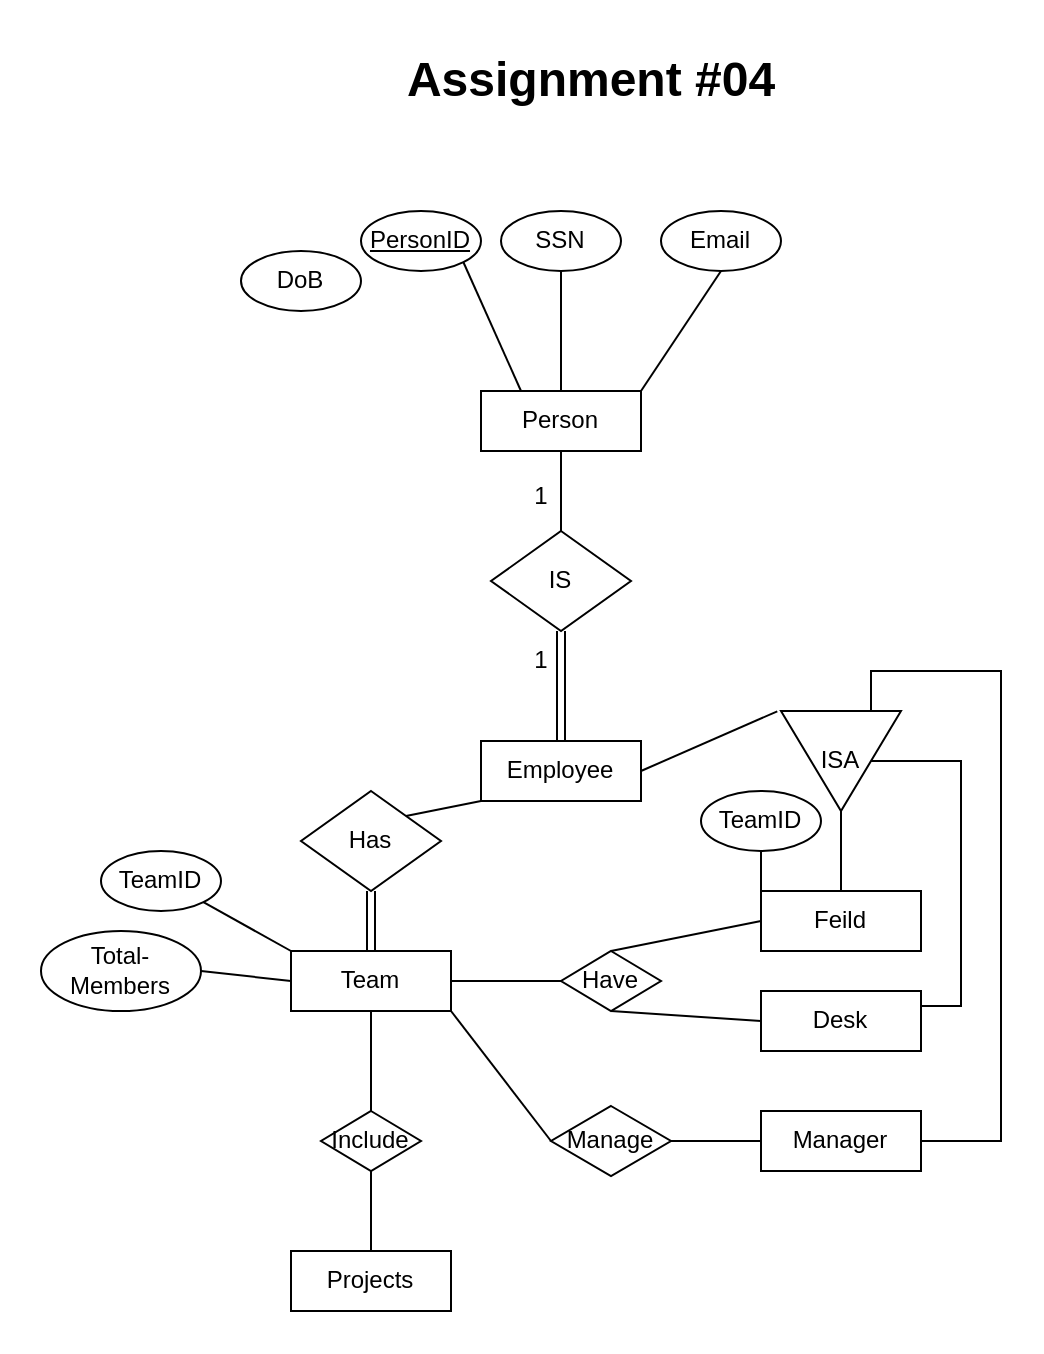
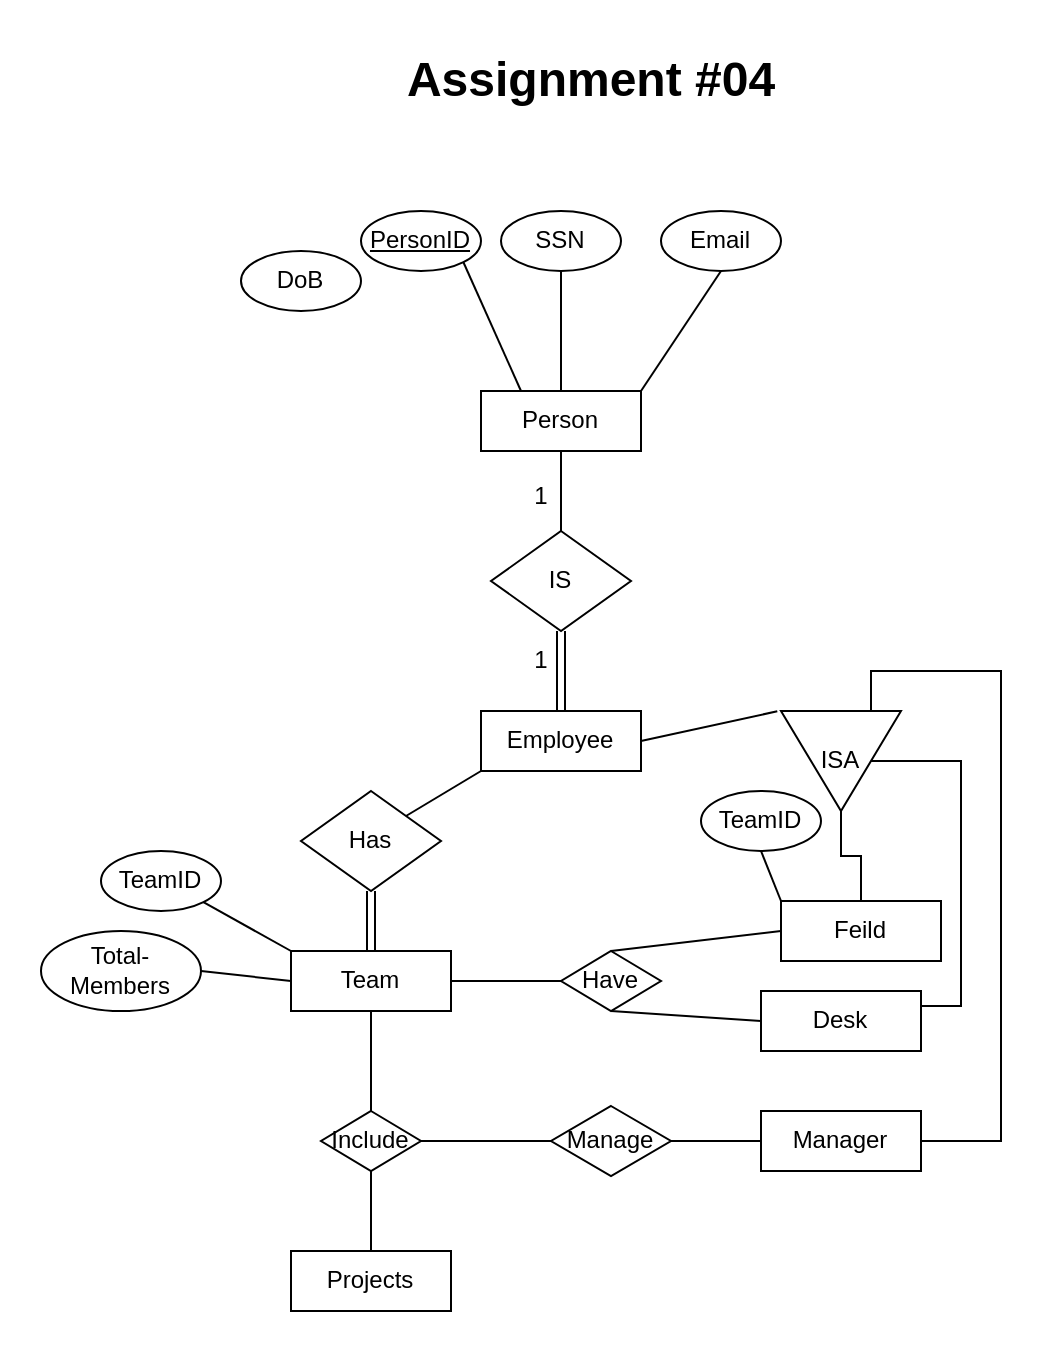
(561, 771) -> (561, 741)
(841, 921) -> (861, 931)
(501, 1076) -> (486, 1141)
